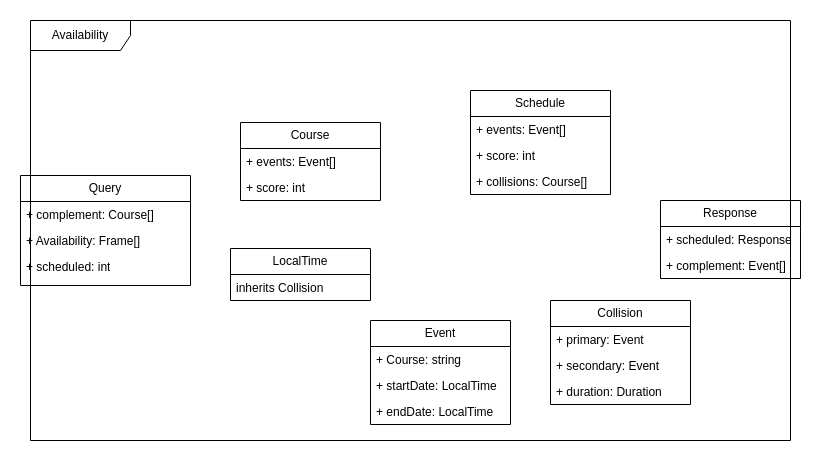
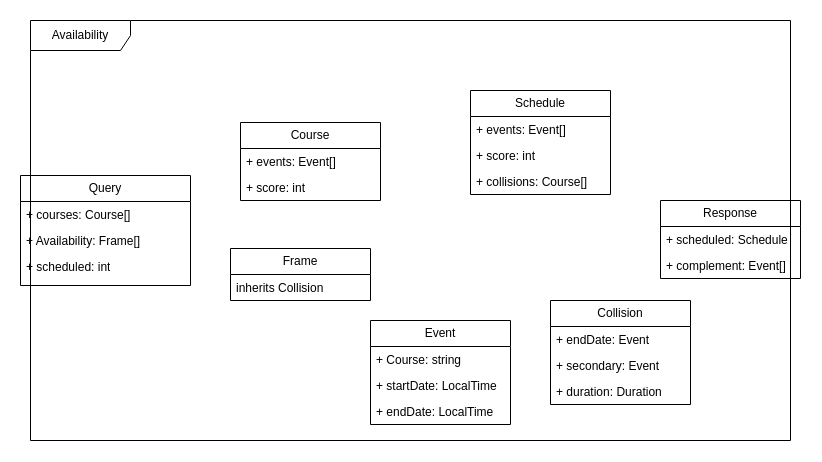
(94, 216) -> (86, 216)
(731, 241) -> (729, 241)
(301, 262) -> (301, 262)
(604, 341) -> (606, 341)
